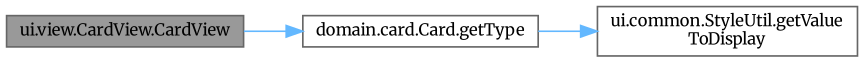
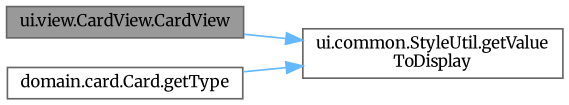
(265, 31) -> (265, 36)
